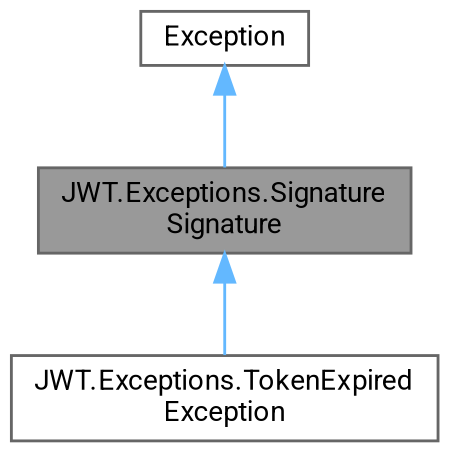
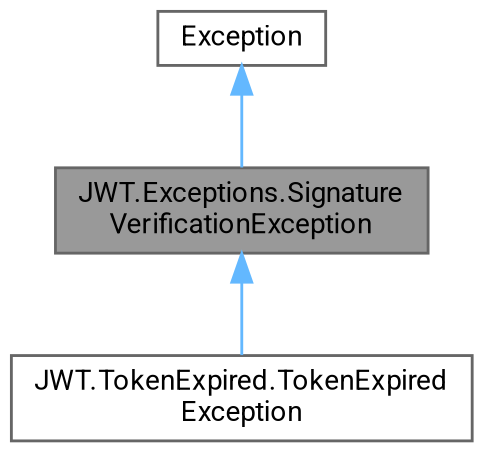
(225, 210) -> (242, 210)
(225, 398) -> (242, 398)
